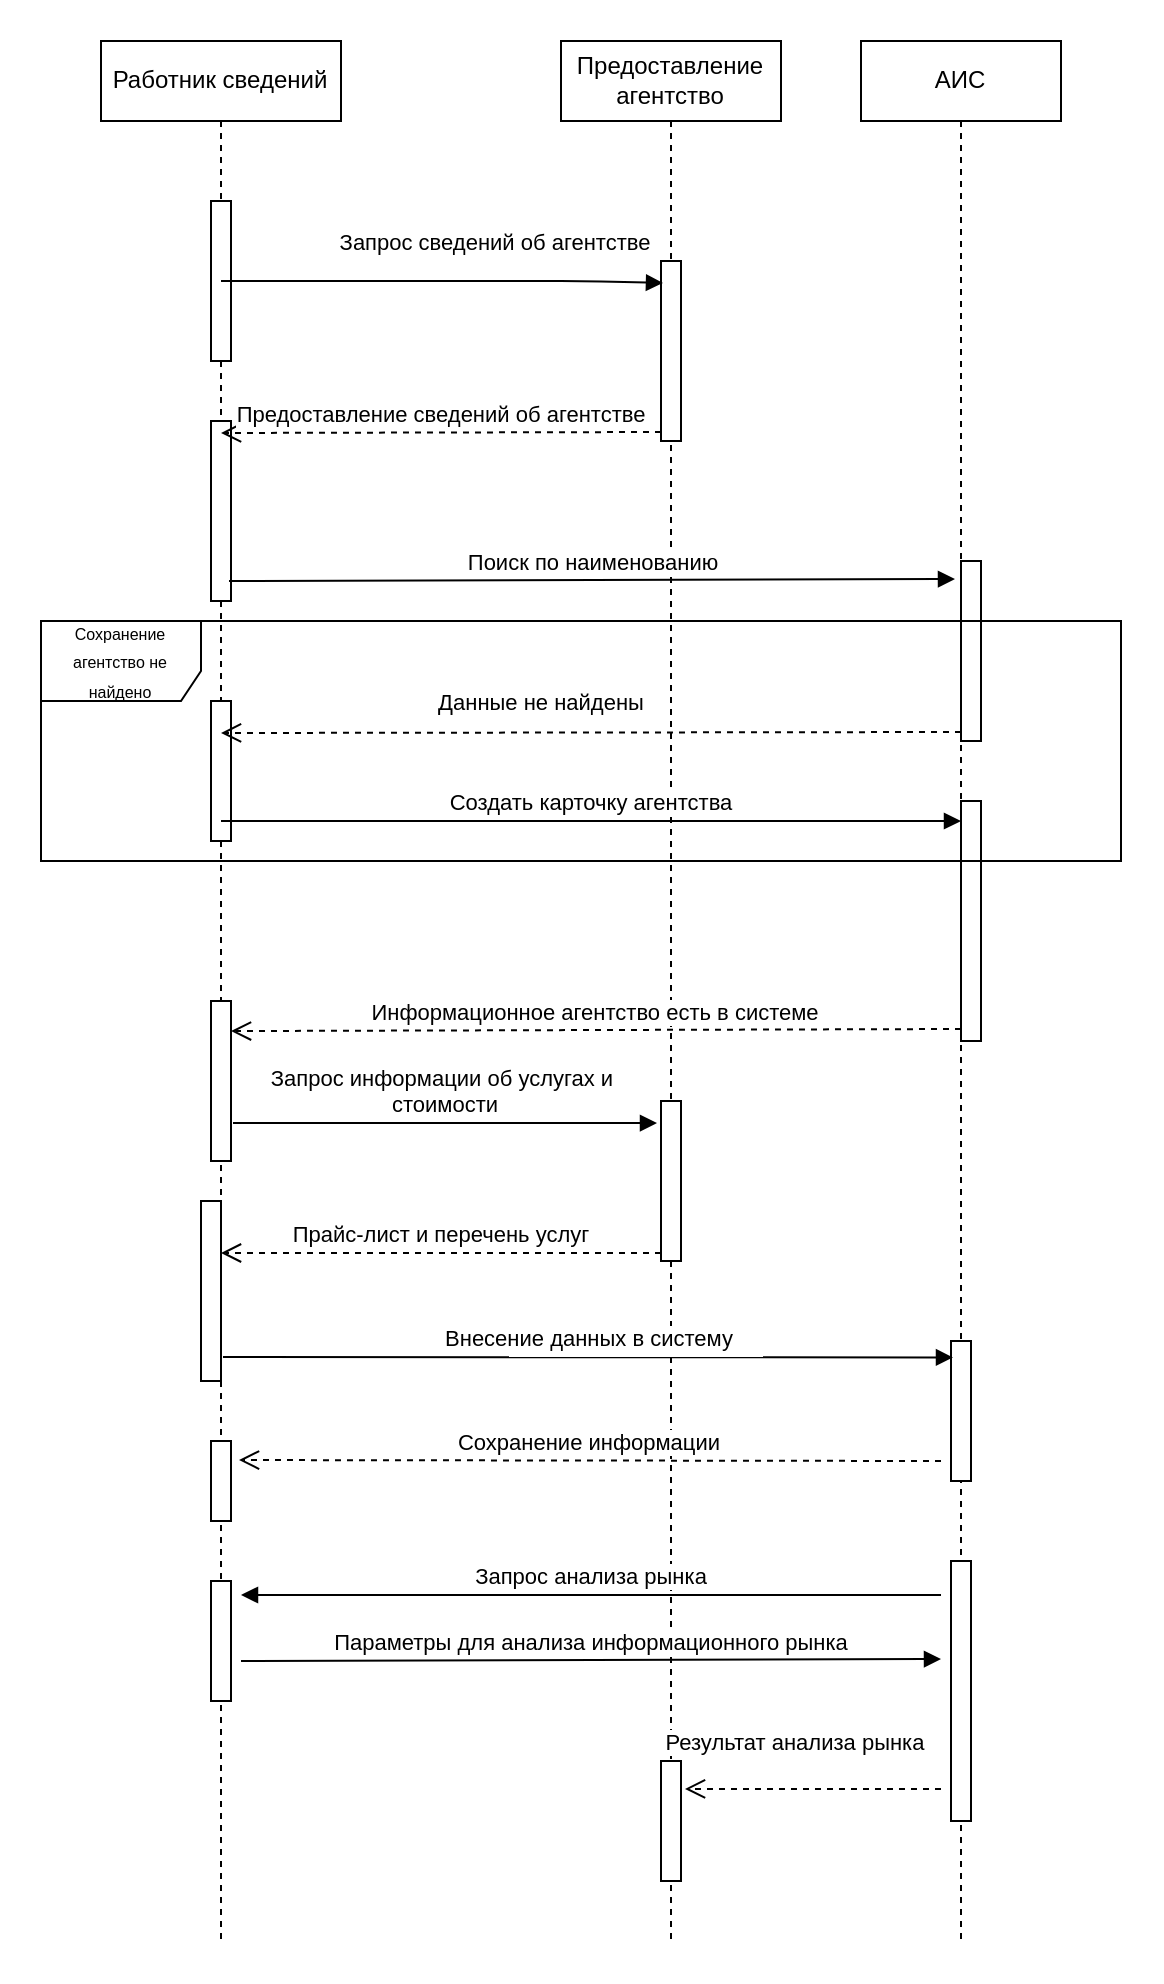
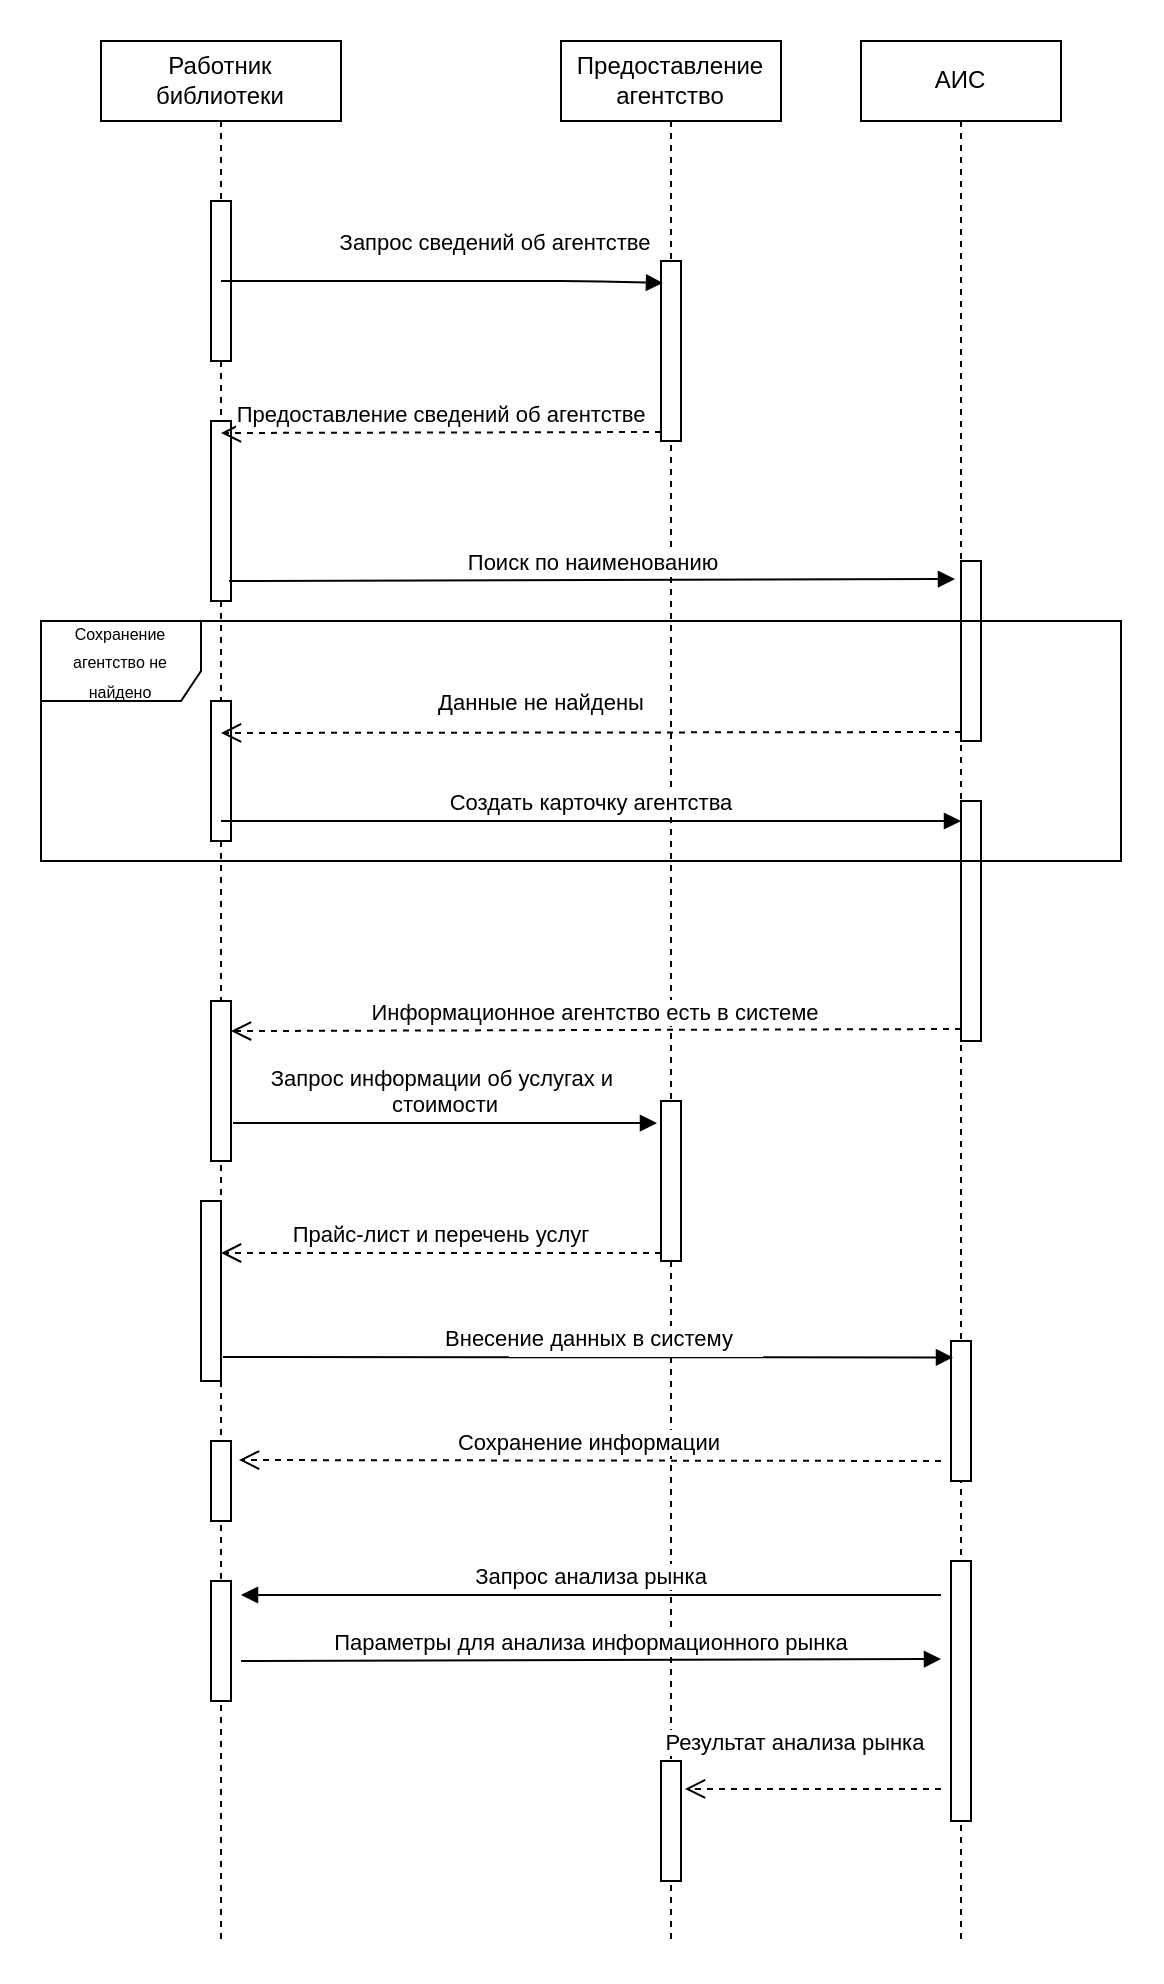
(221, 81) -> (221, 81)
